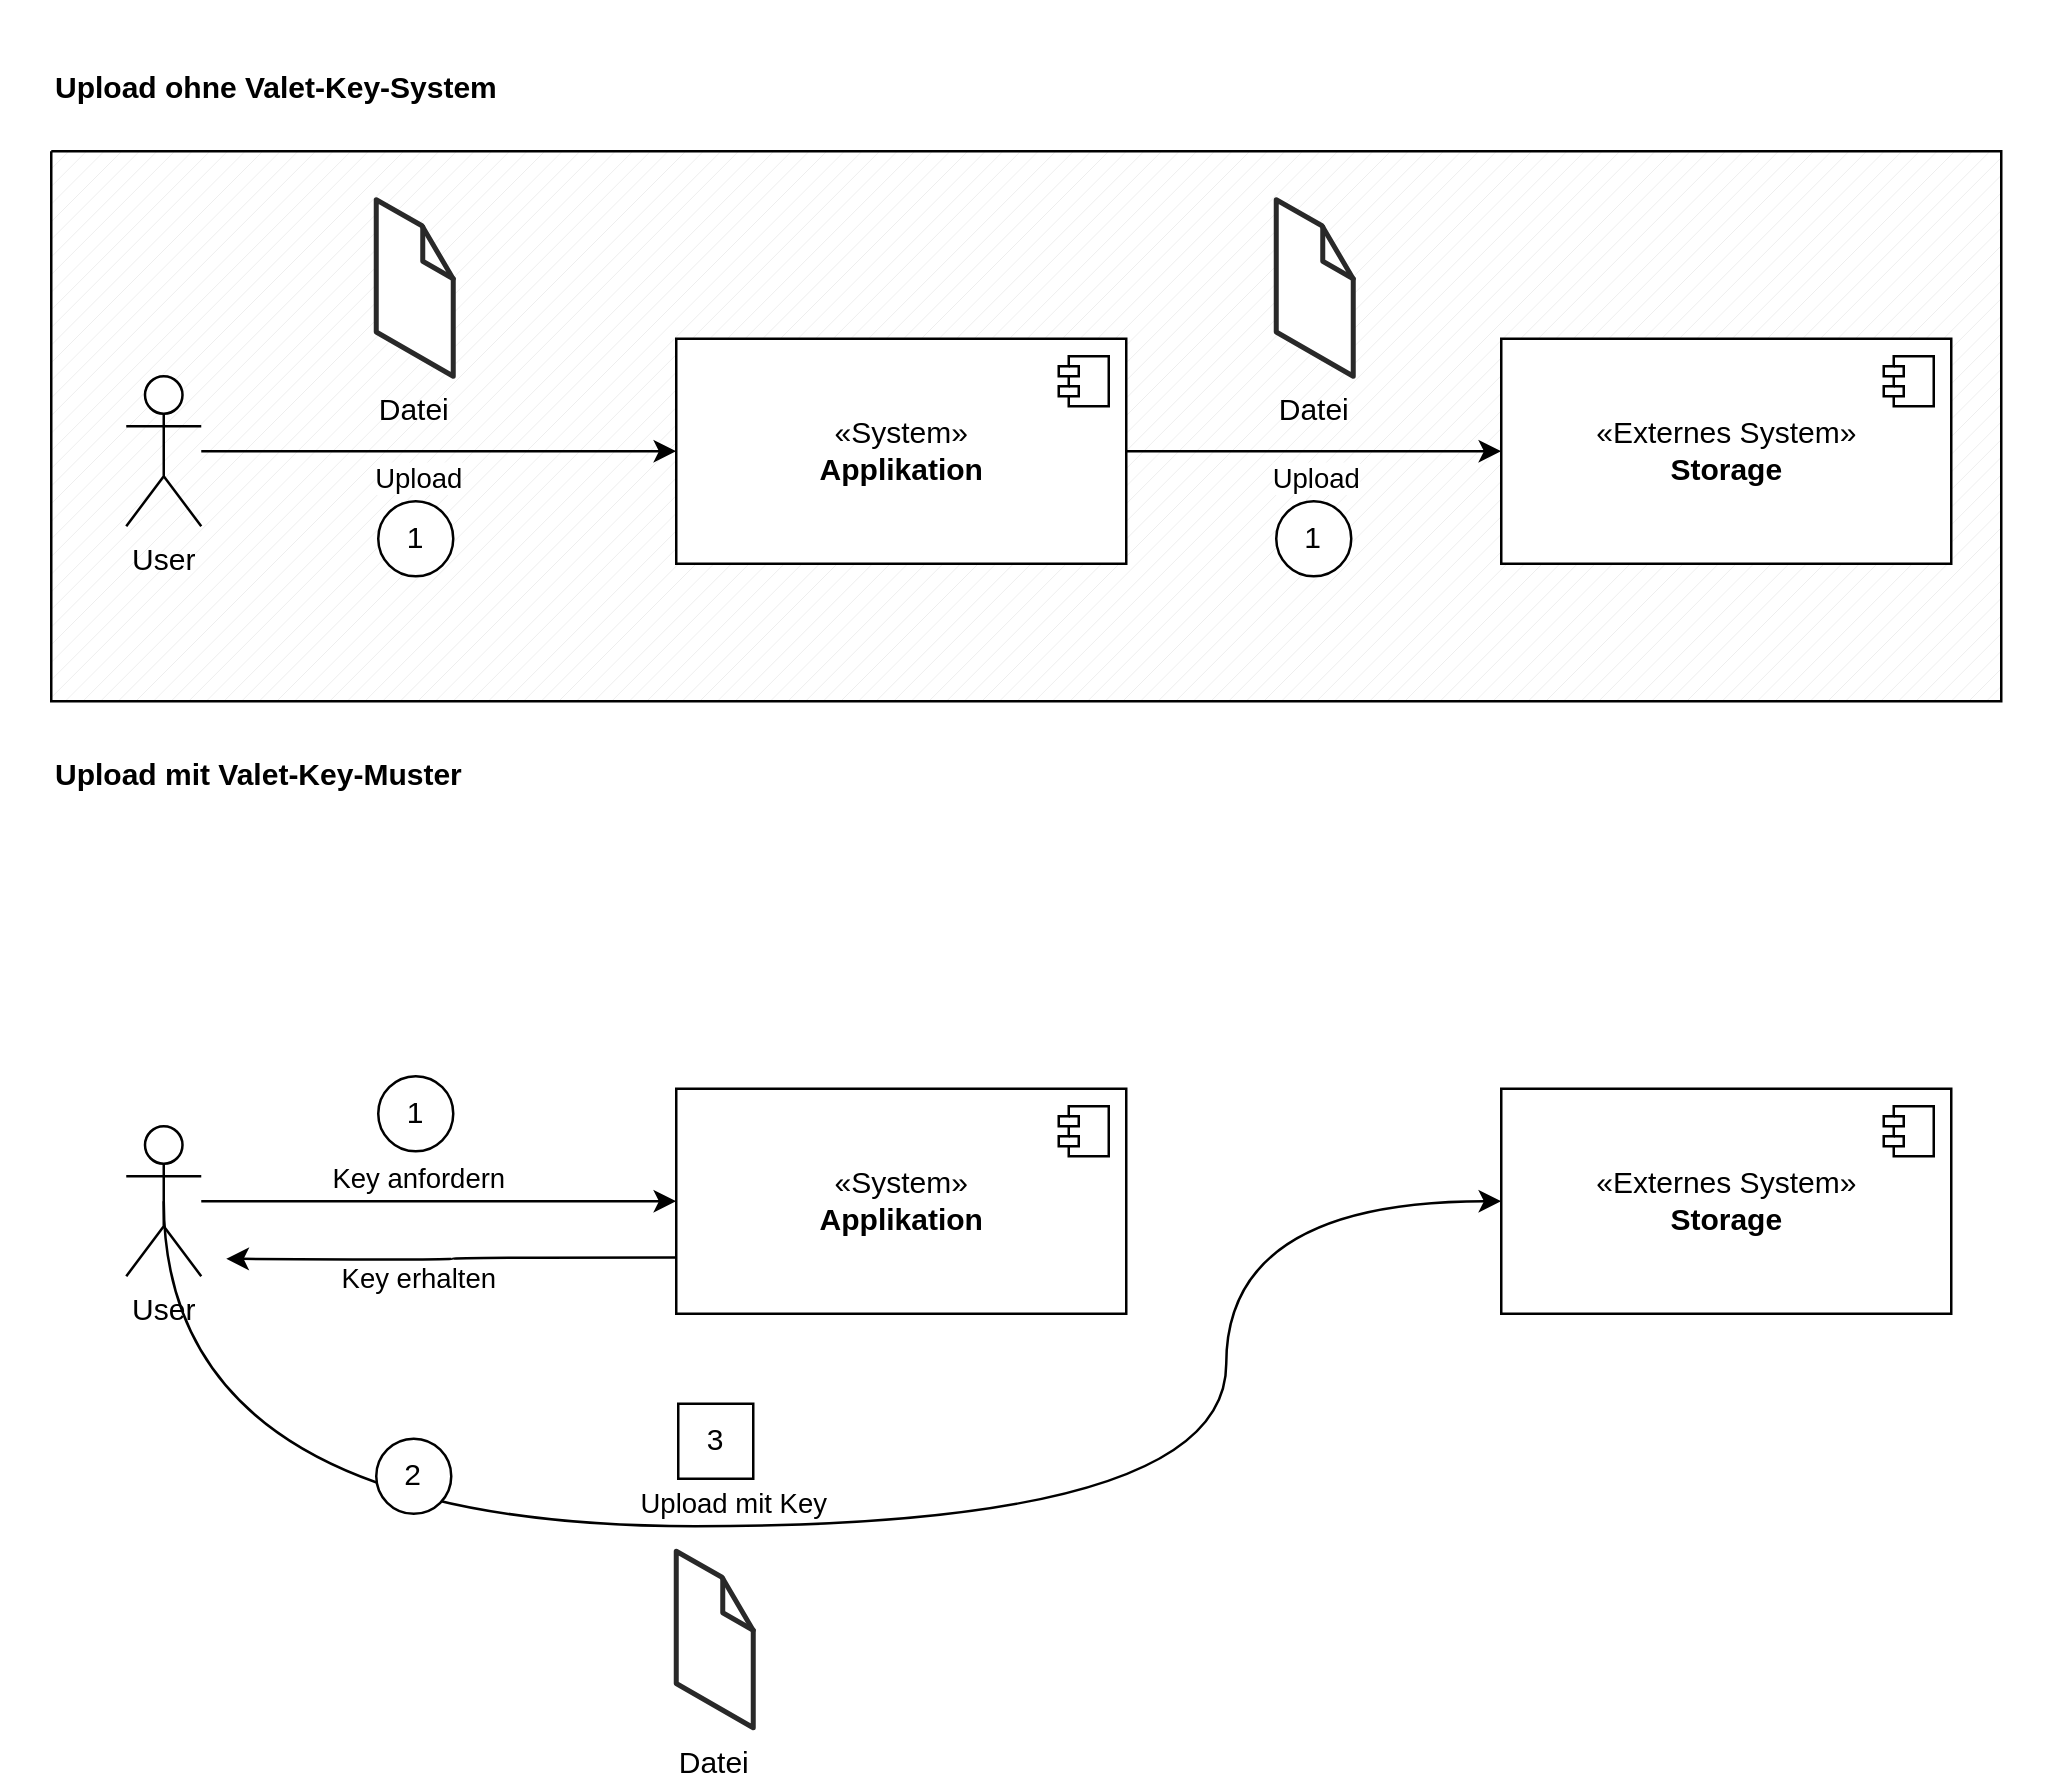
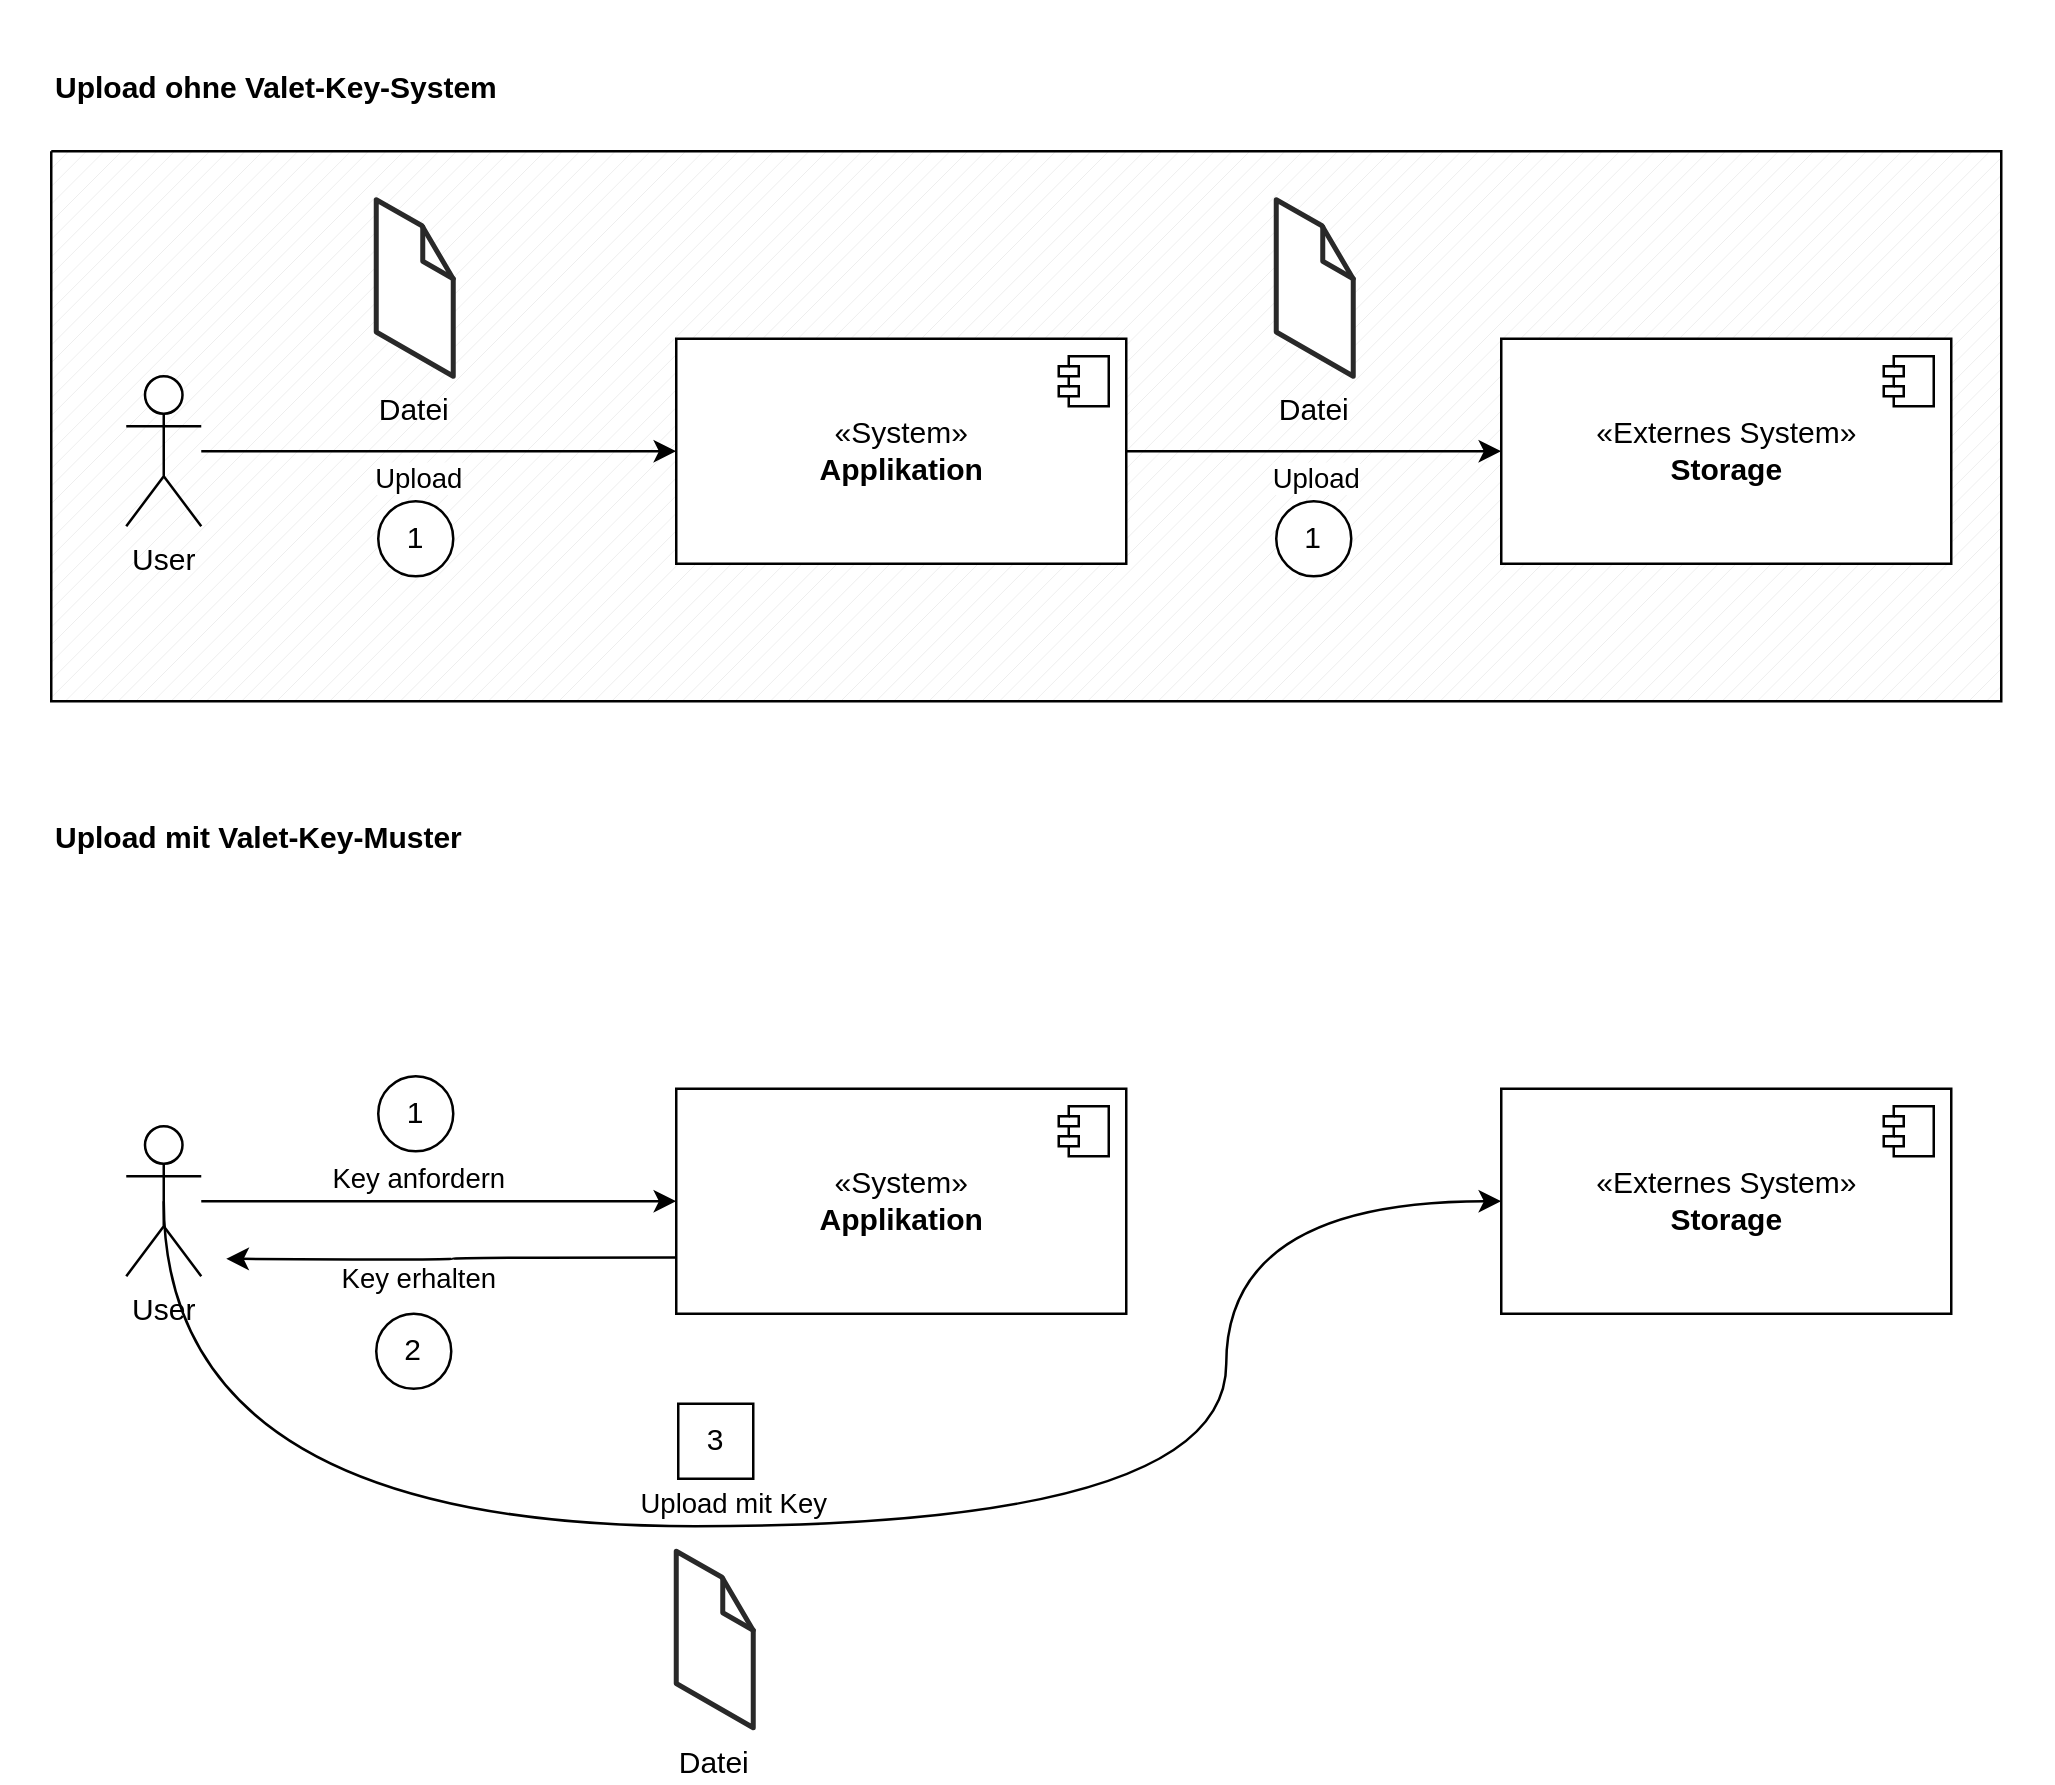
(289, 776) -> (289, 839)
(414, 1476) -> (414, 1351)
